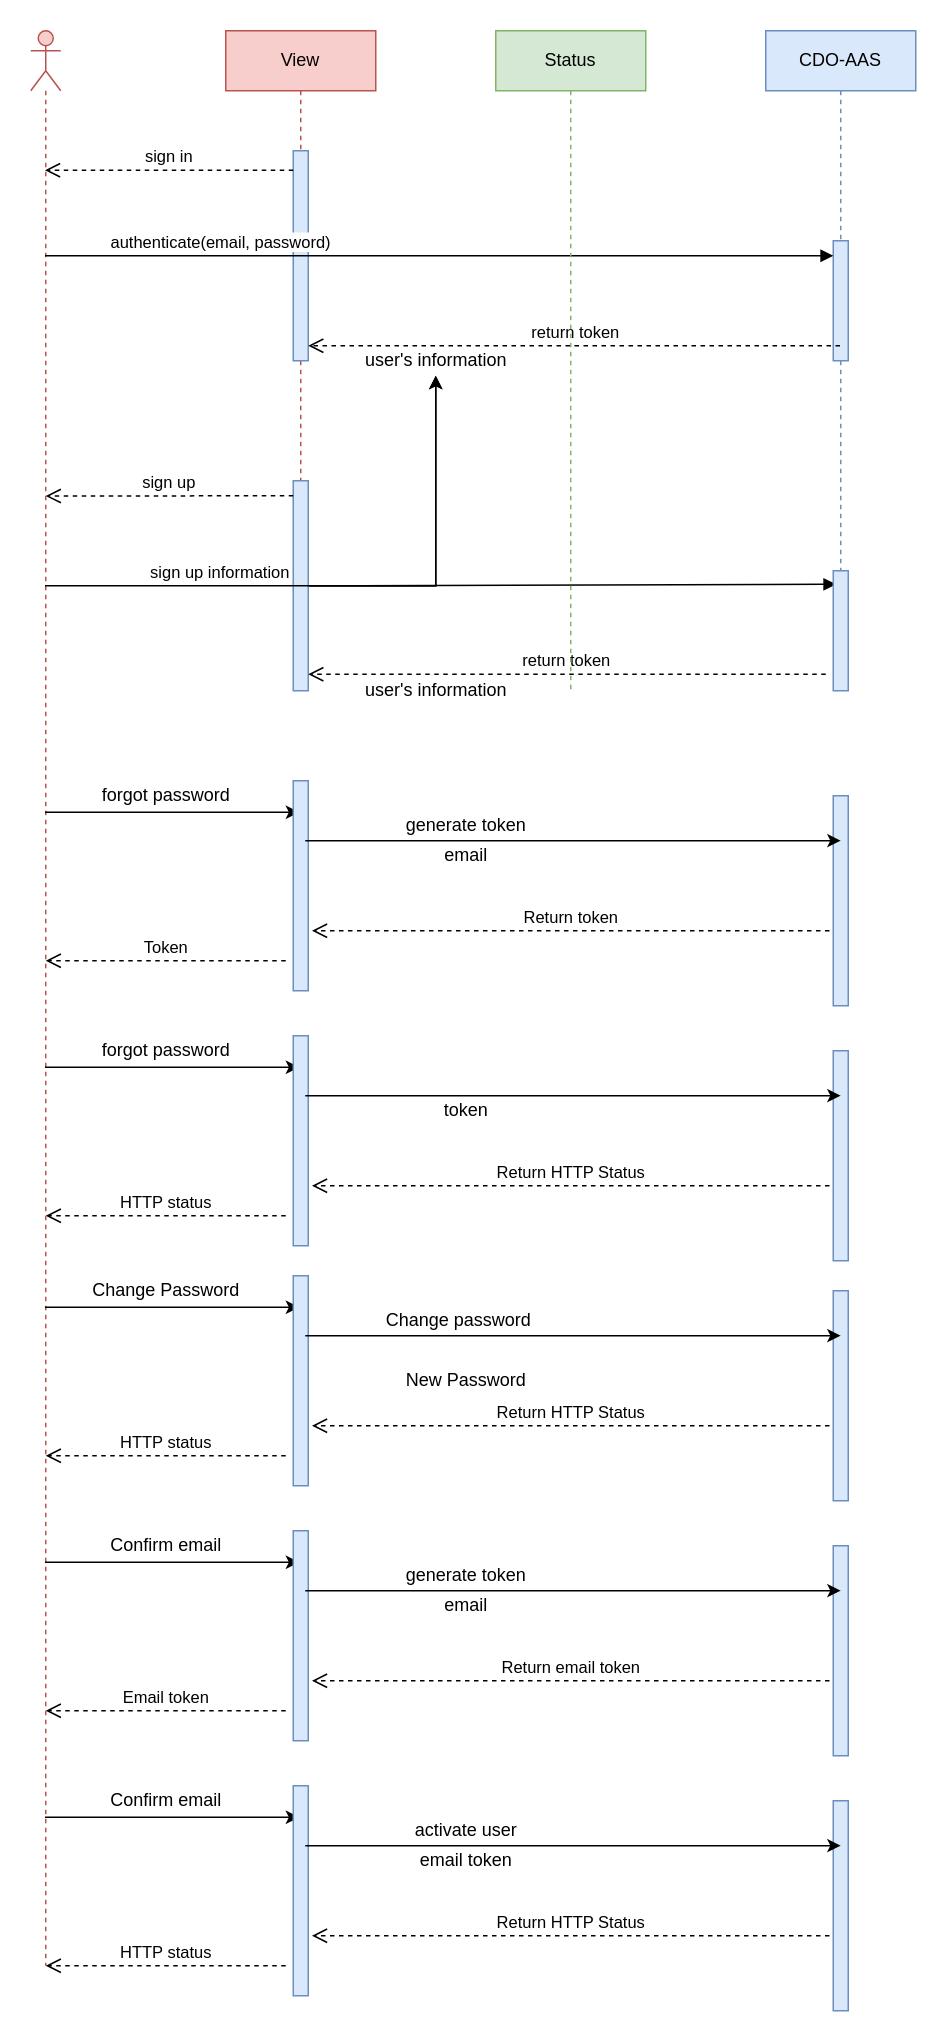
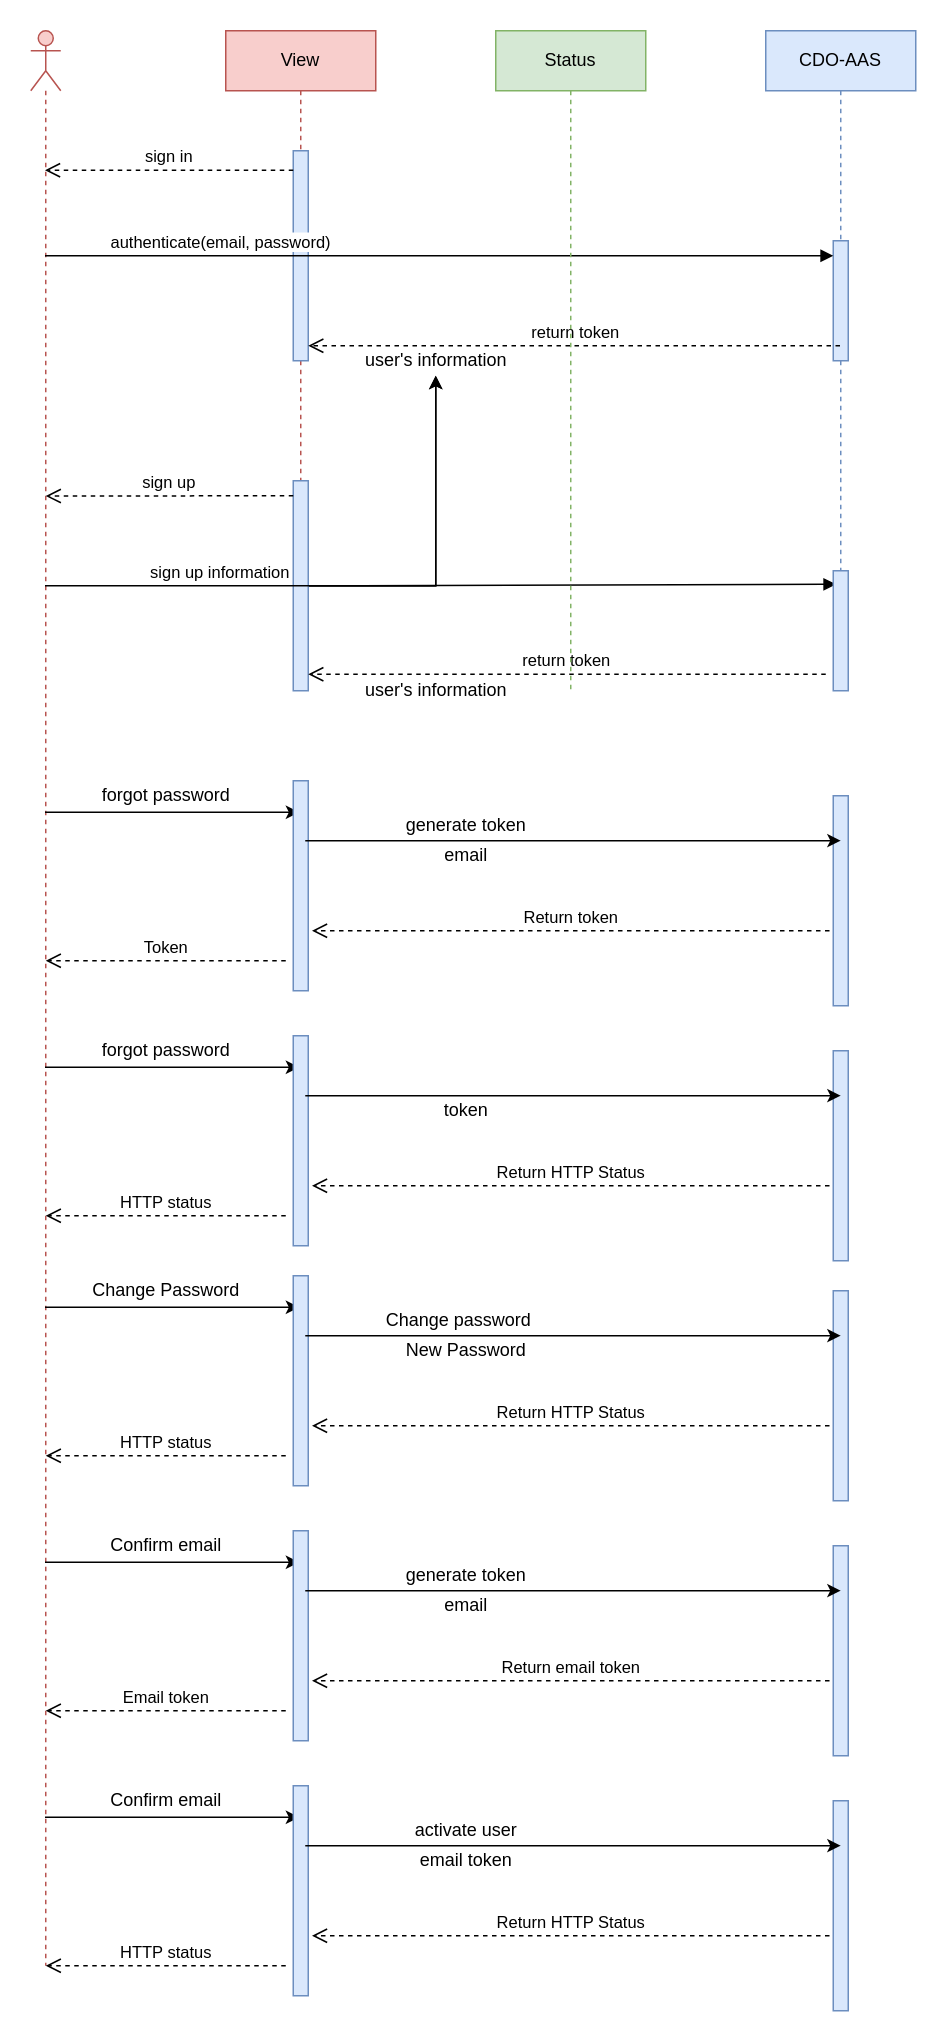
(466, 1381) -> (466, 1351)
